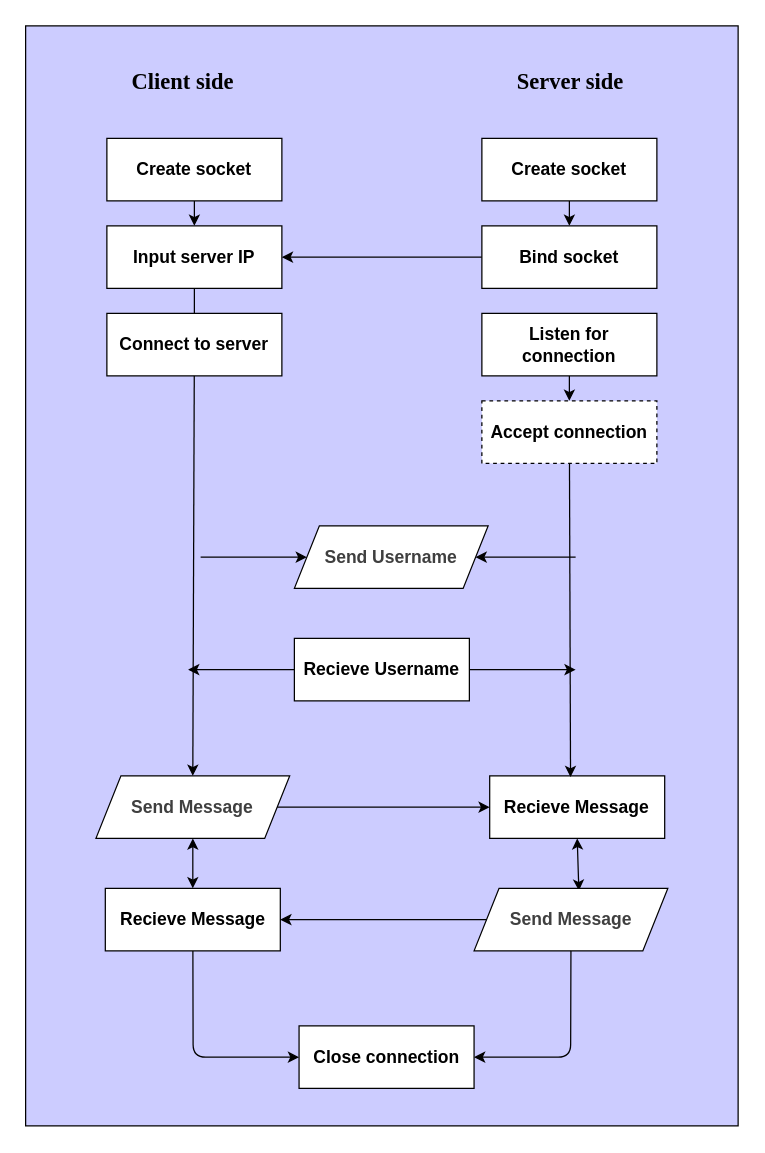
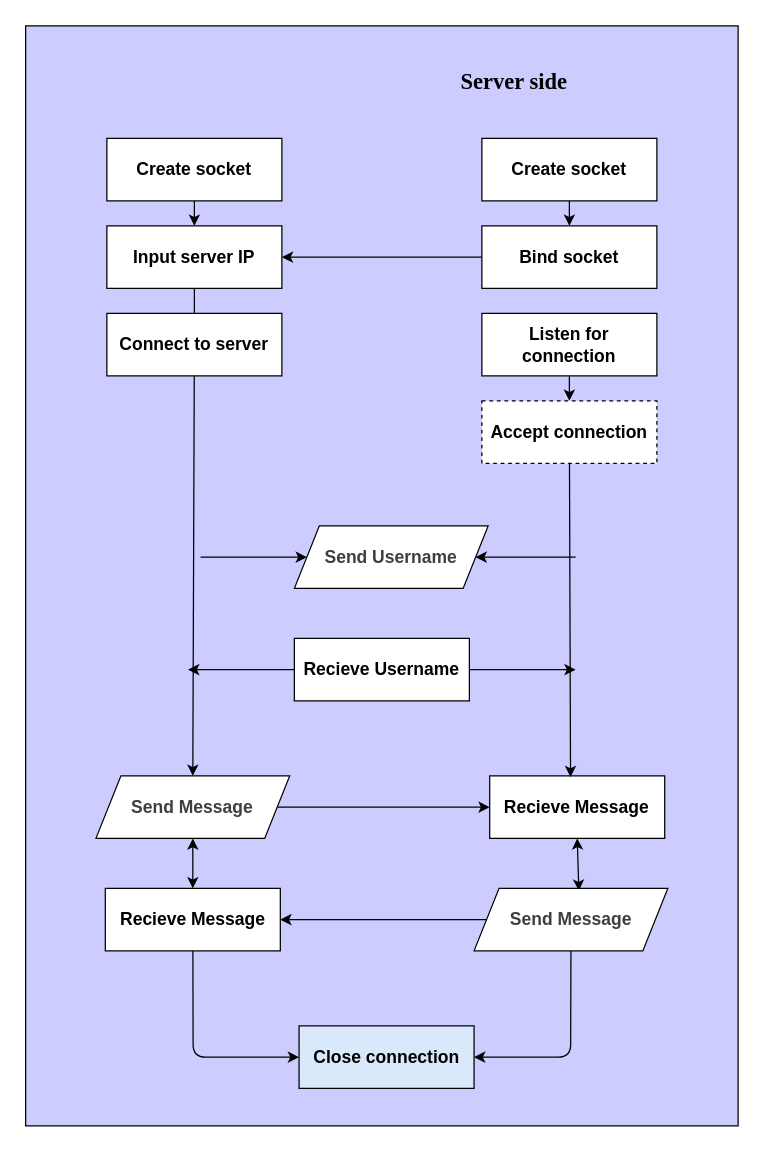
(183, 82) -> none
(571, 82) -> (515, 82)
(387, 1057) -> (387, 1057)
